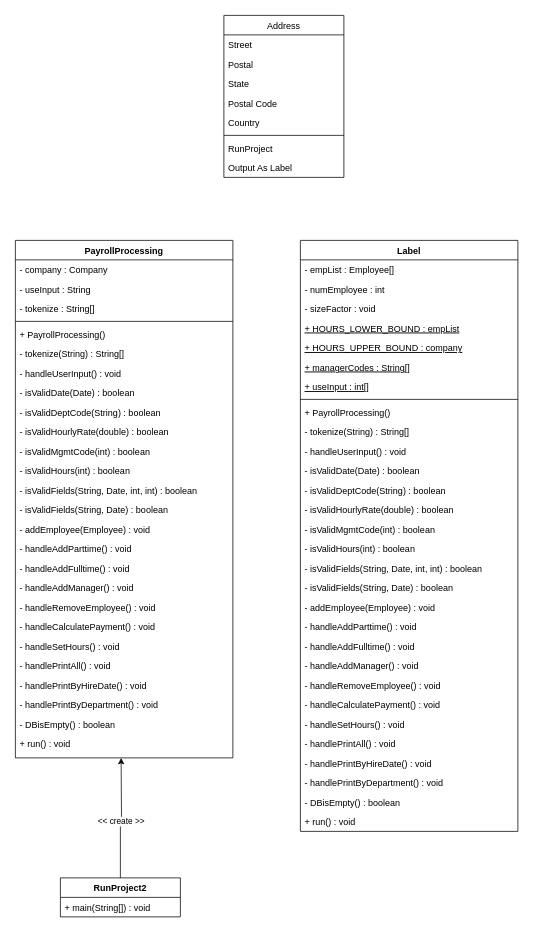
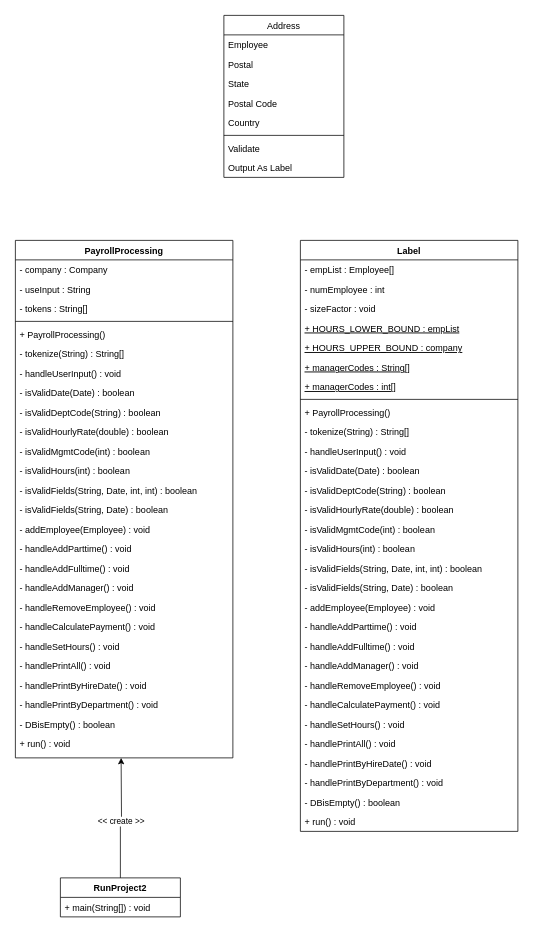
(243, 45) -> (247, 45)
(253, 149) -> (246, 149)
(65, 309) -> (62, 309)
(344, 387) -> (354, 387)
